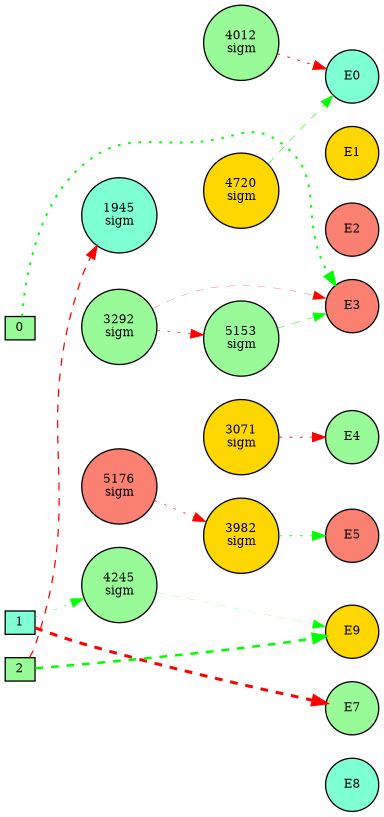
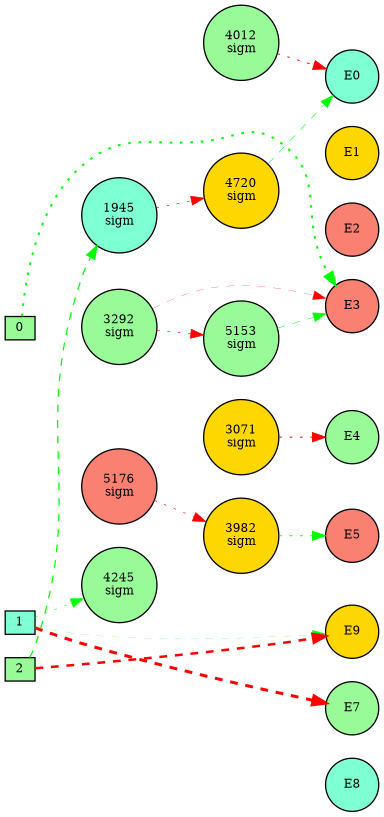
none -> (174, 204)
(58, 457) -> (58, 457)
(235, 608) -> (173, 639)
(174, 655) -> (174, 655)
